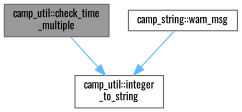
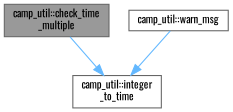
(183, 21) -> (179, 21)
(119, 92) -> (117, 92)
